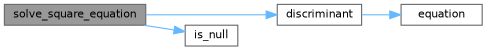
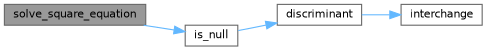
(206, 15) -> (252, 28)
(442, 15) -> (442, 15)
